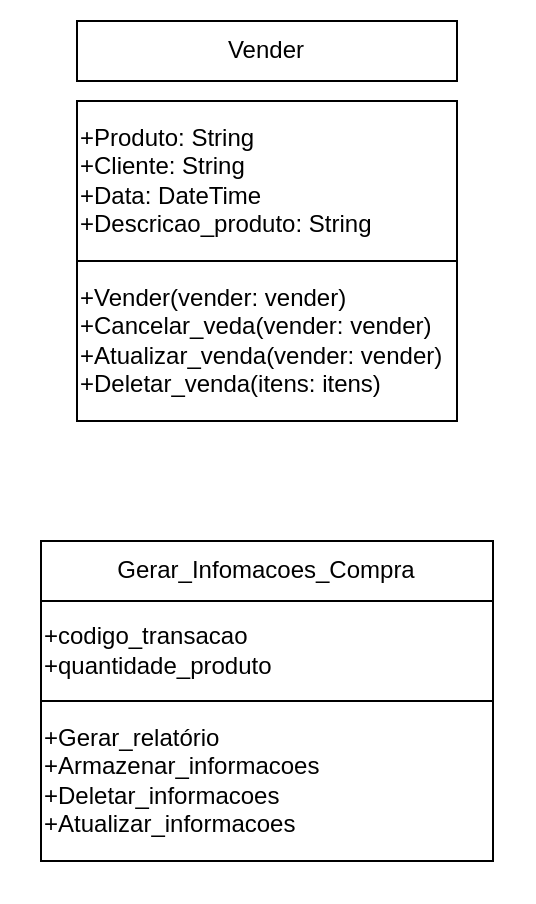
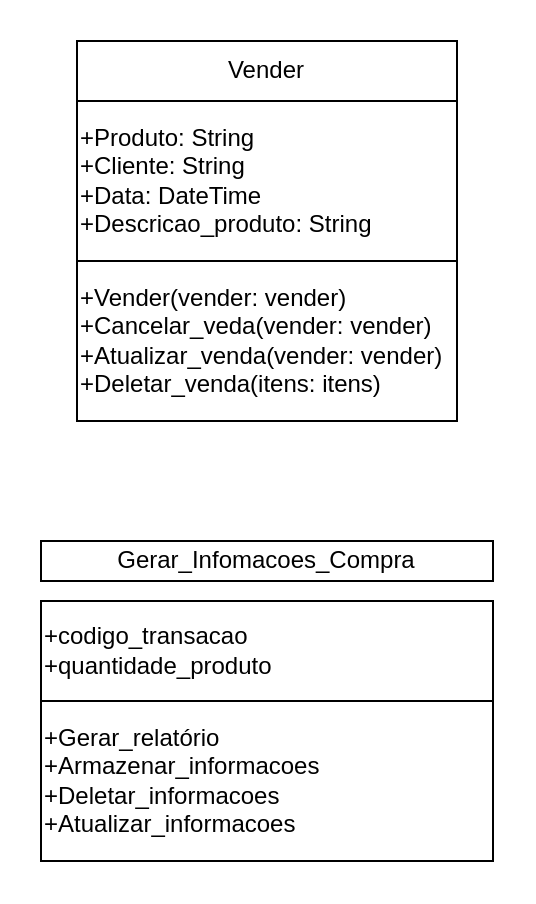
(267, 51) -> (267, 71)
(267, 571) -> (267, 561)
